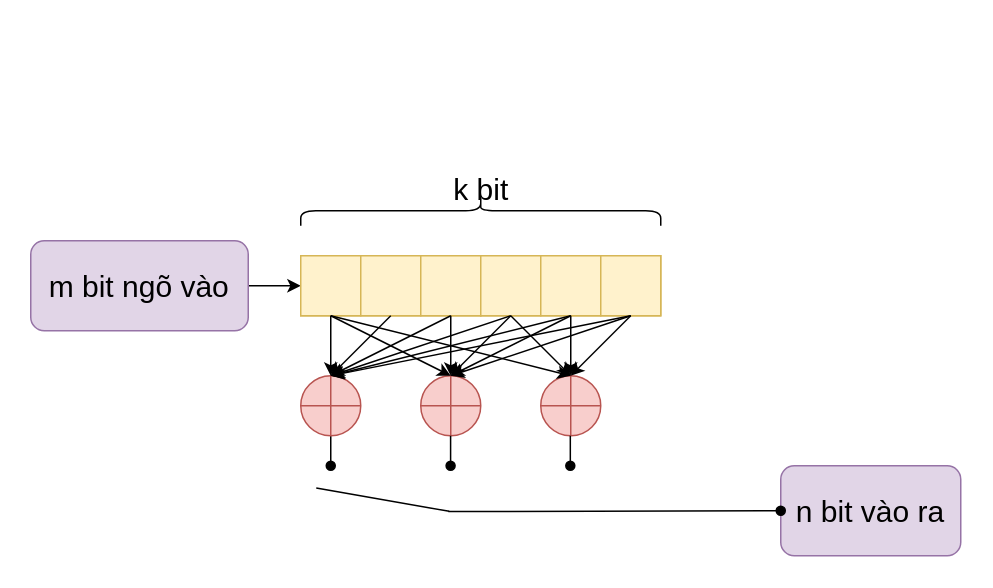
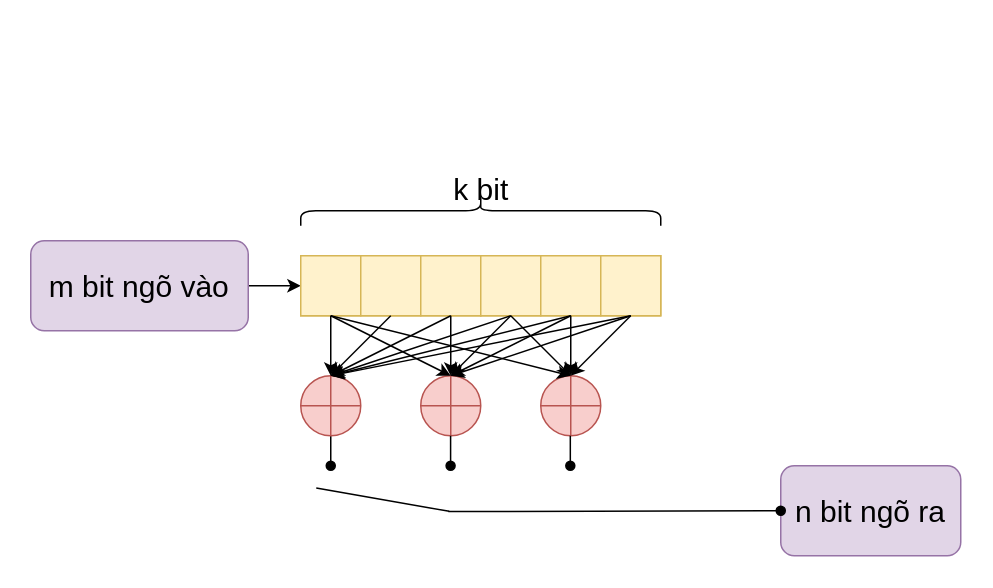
(871, 511) -> (871, 511)
